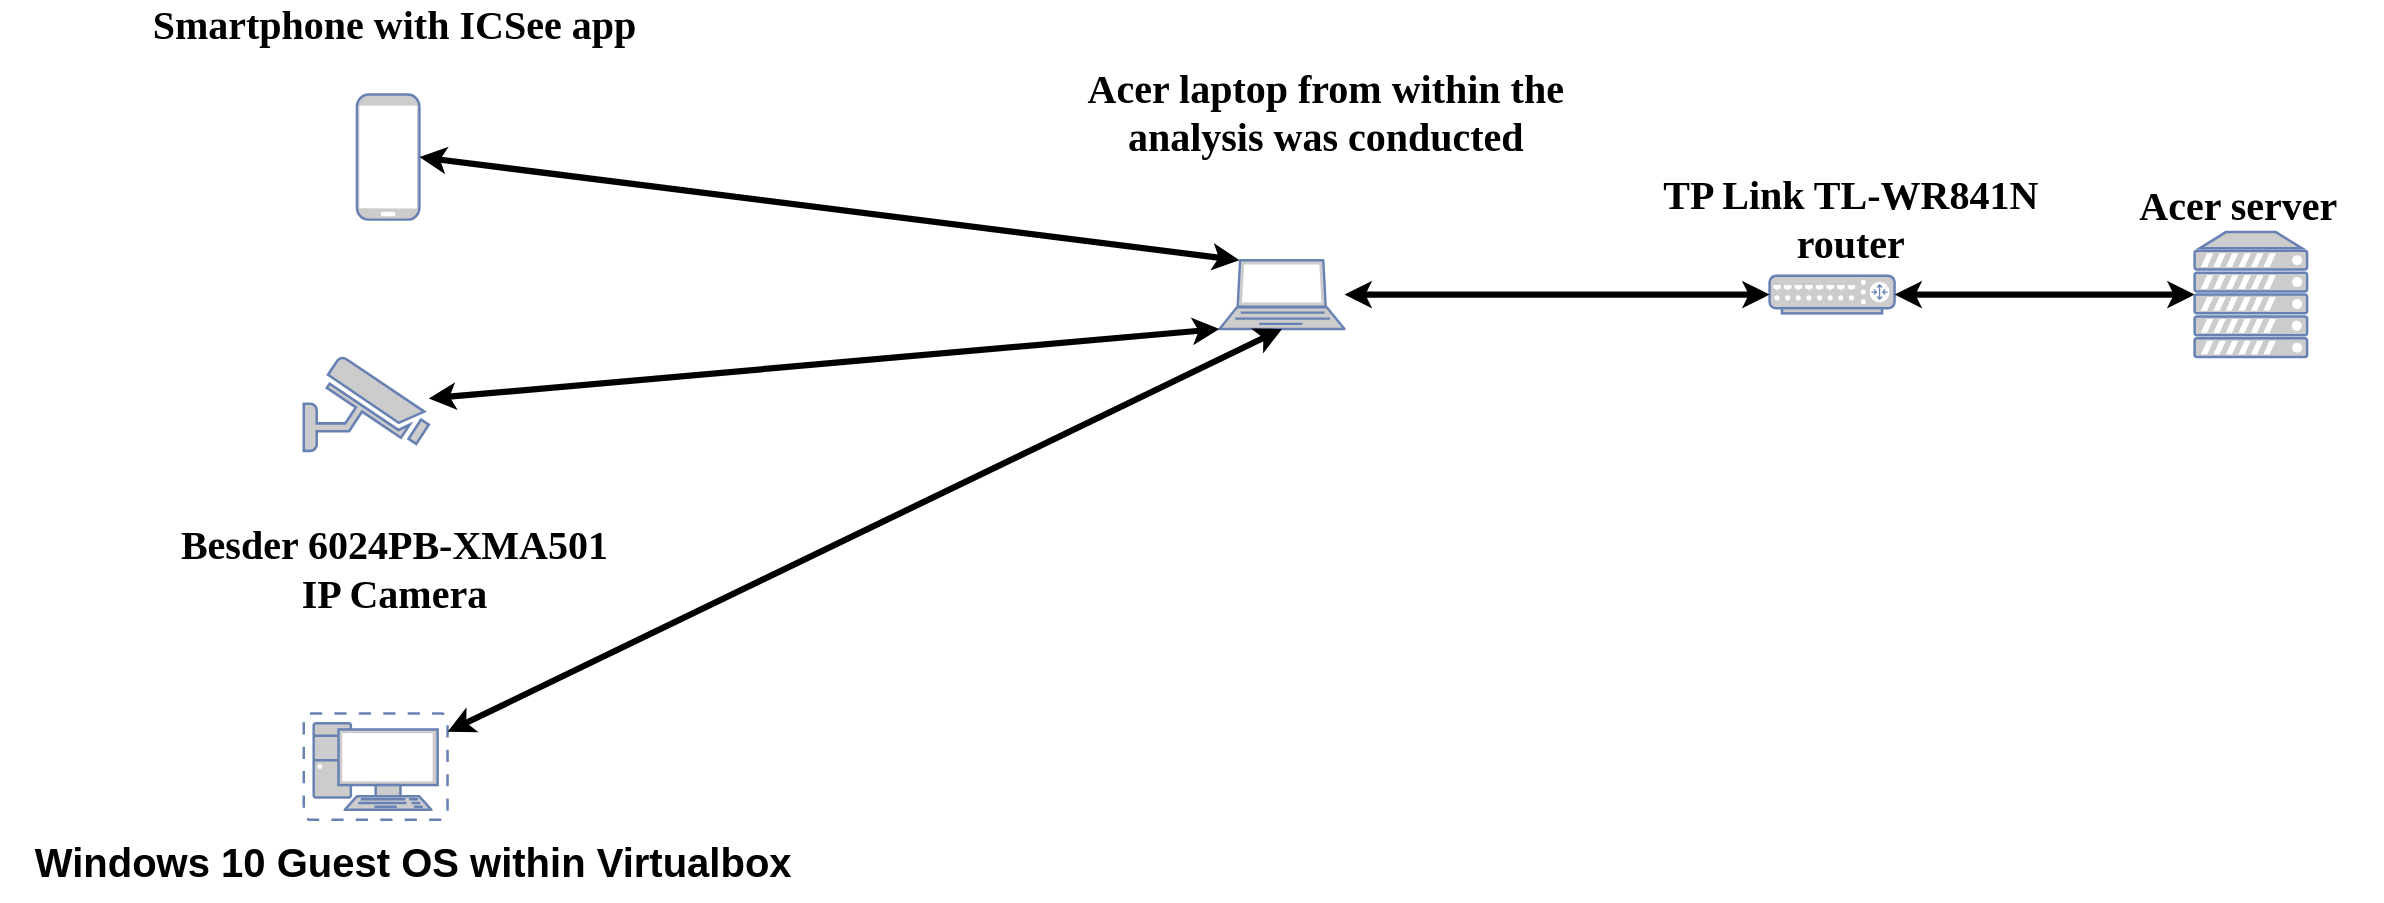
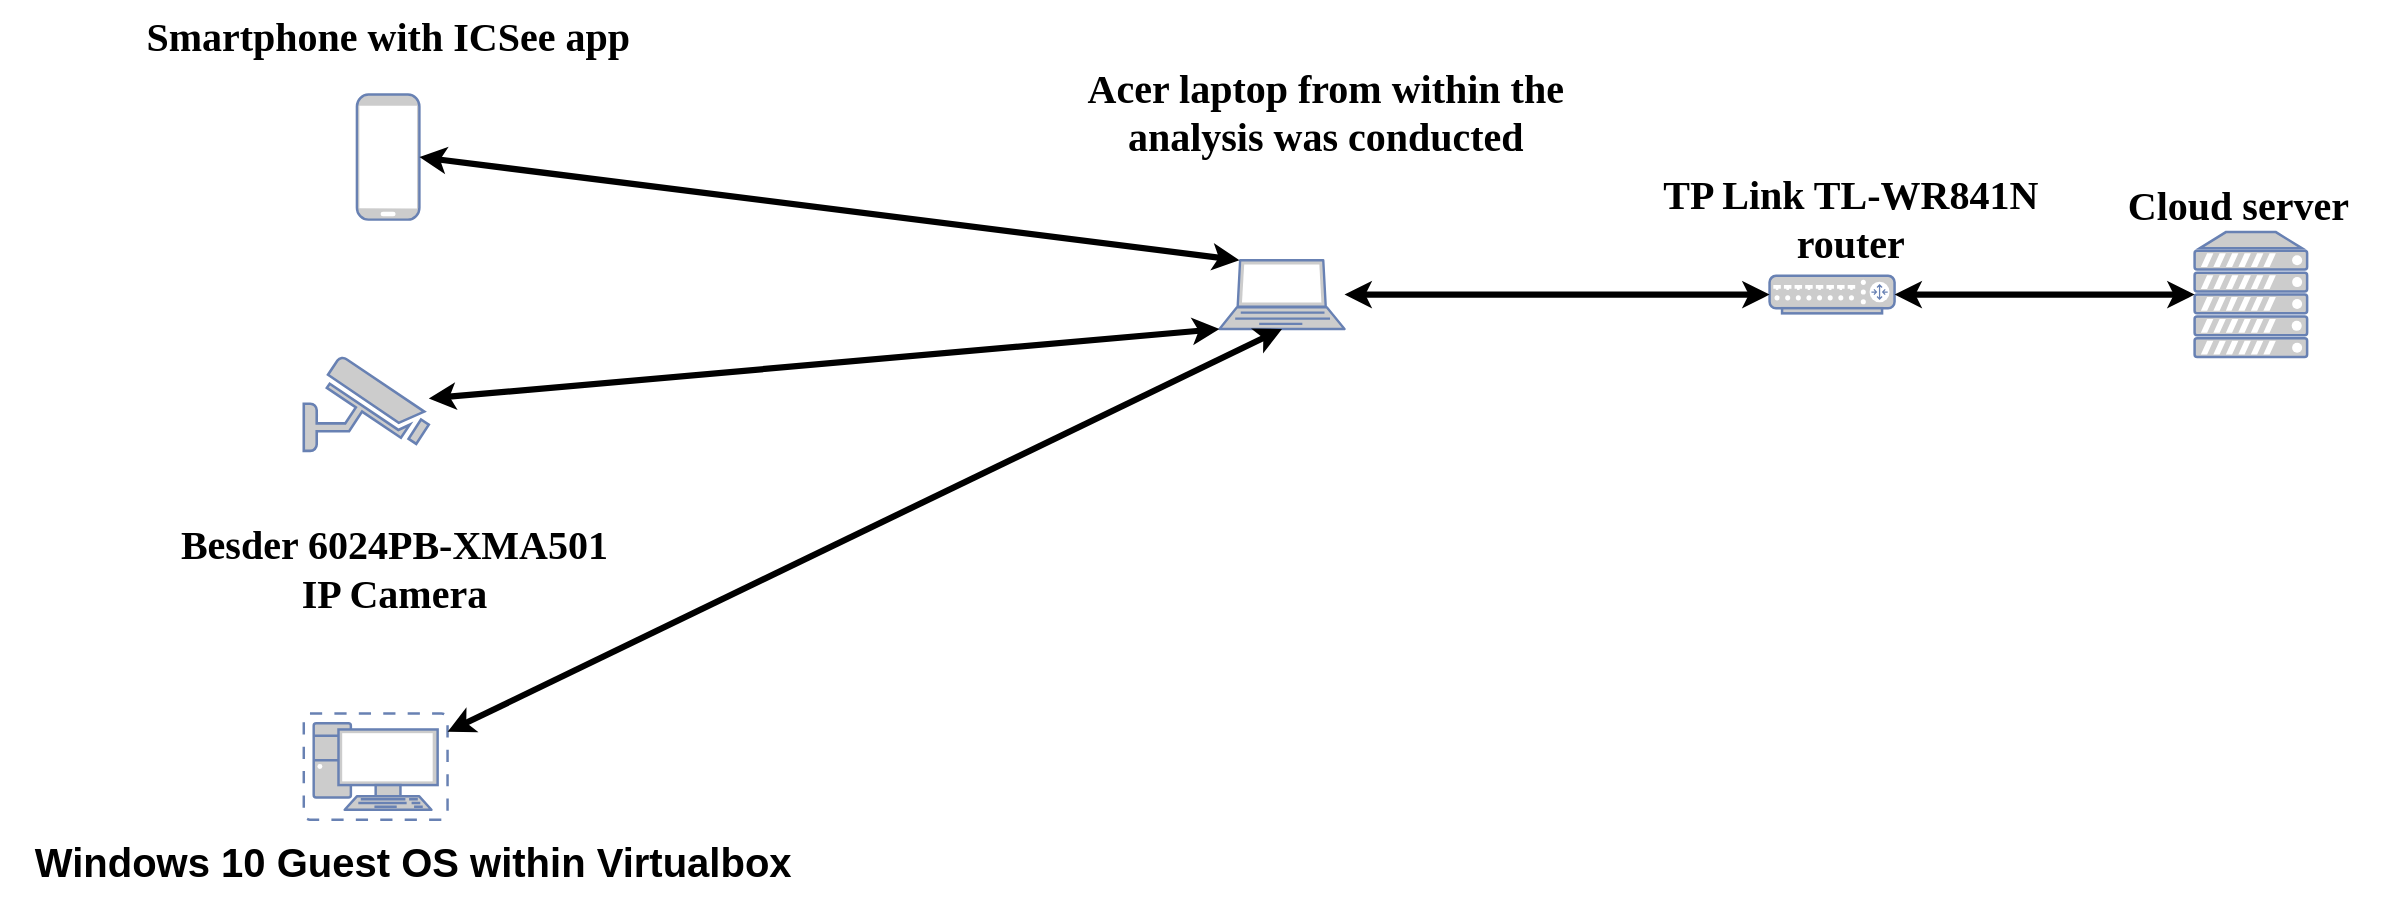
(394, 26) -> (388, 38)
(2239, 207) -> (2239, 207)
